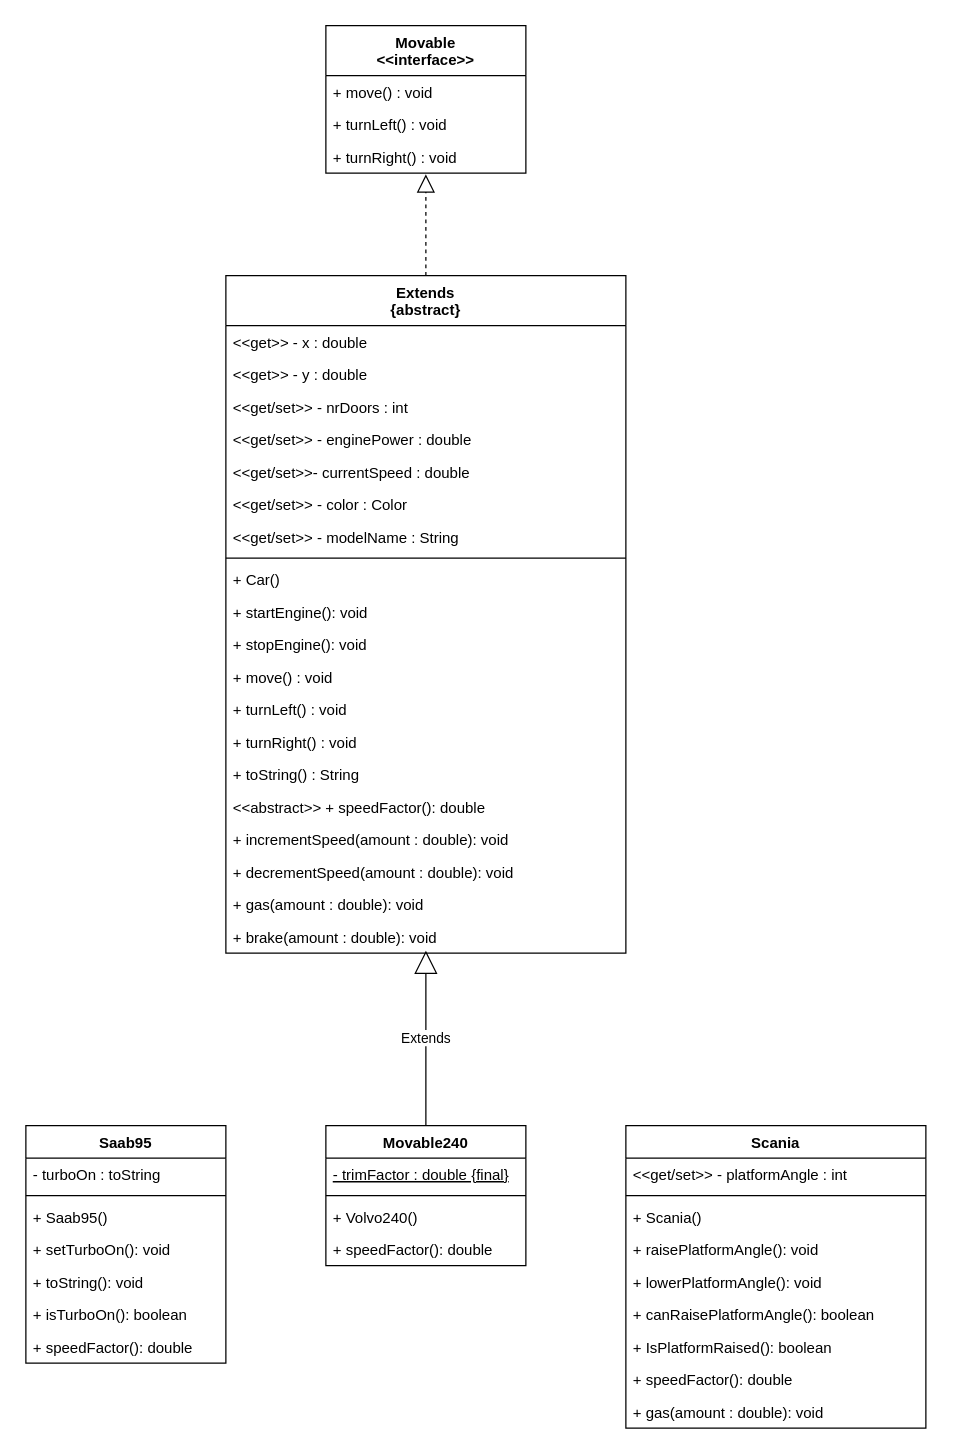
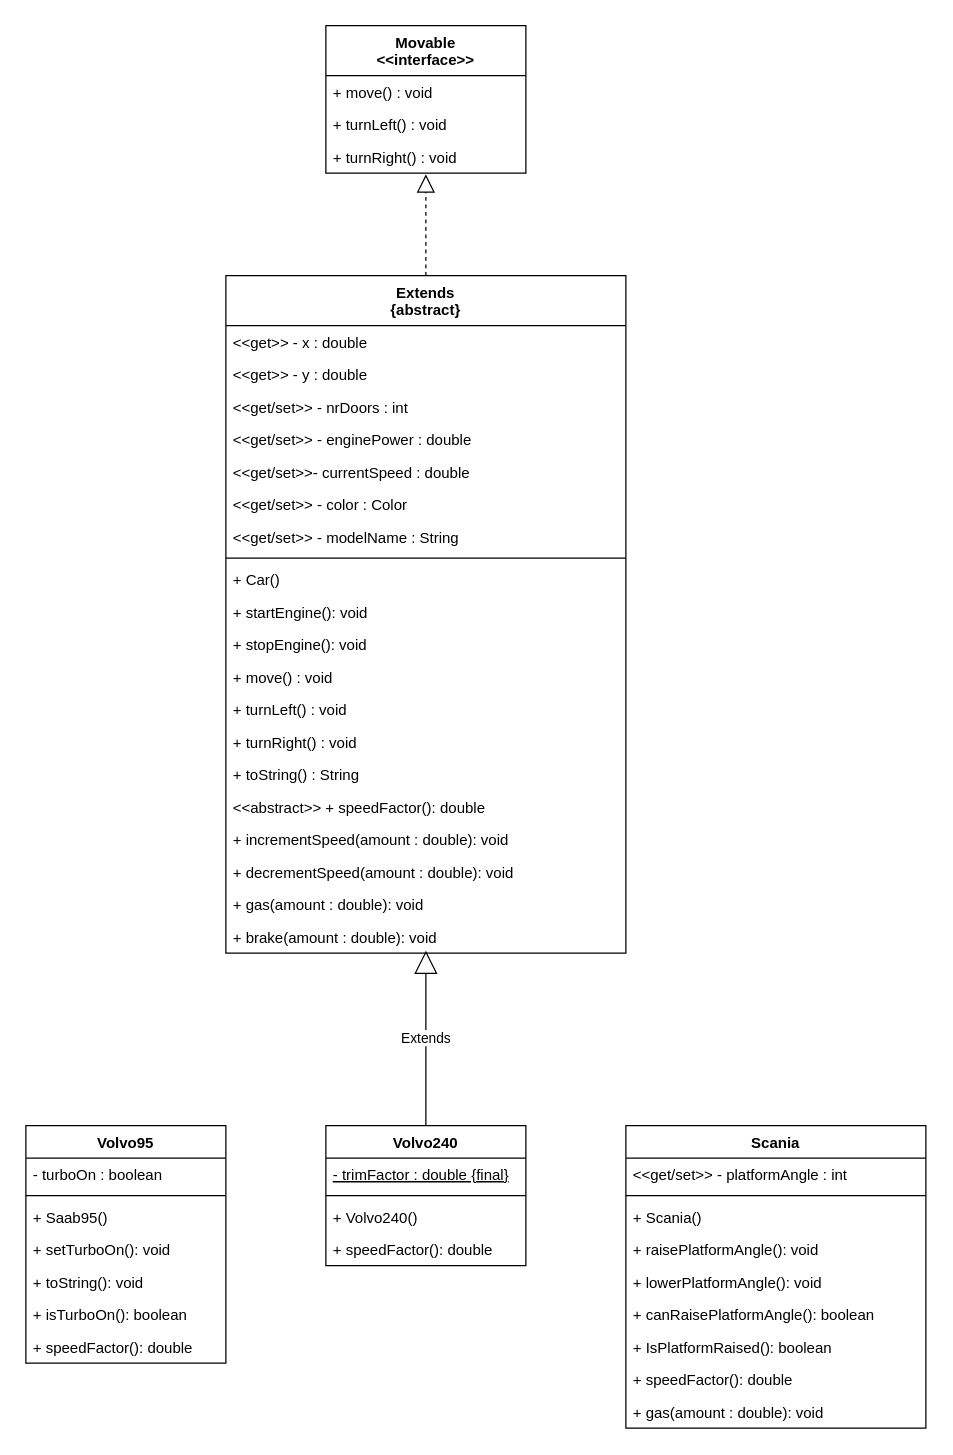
(125, 1143) -> (125, 1143)
(425, 1143) -> (425, 1143)
(107, 1175) -> (103, 1175)
